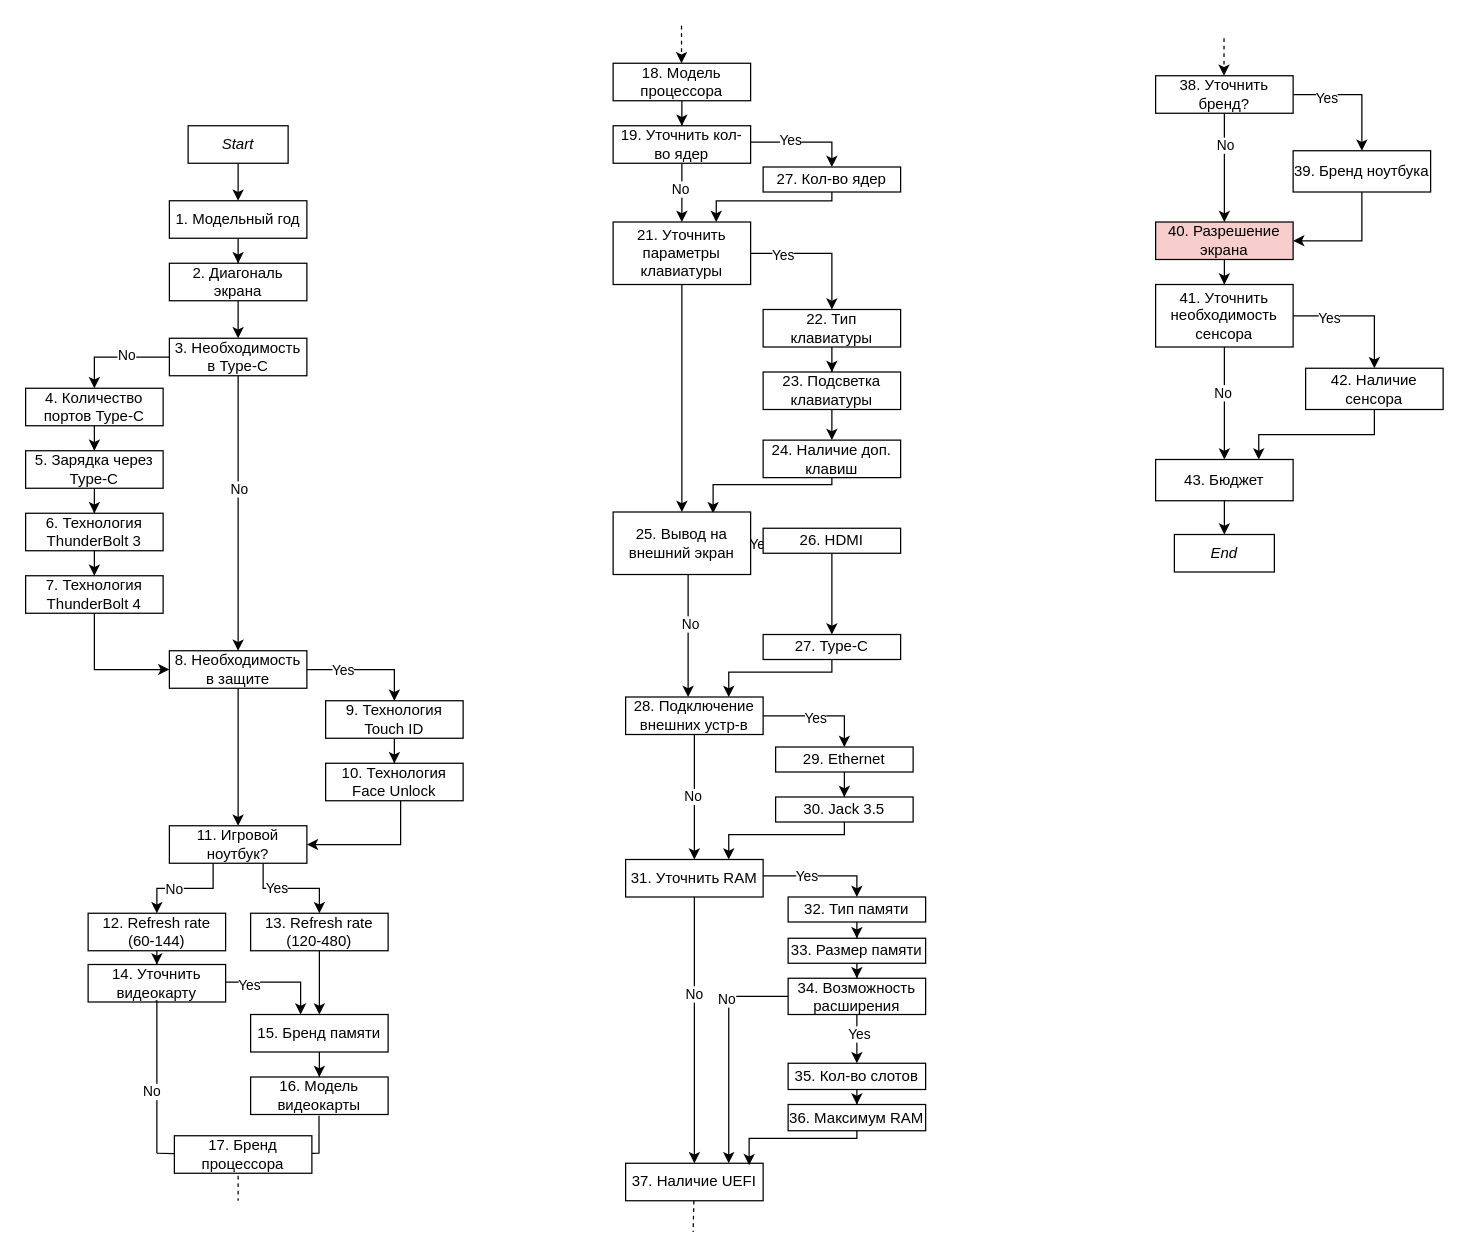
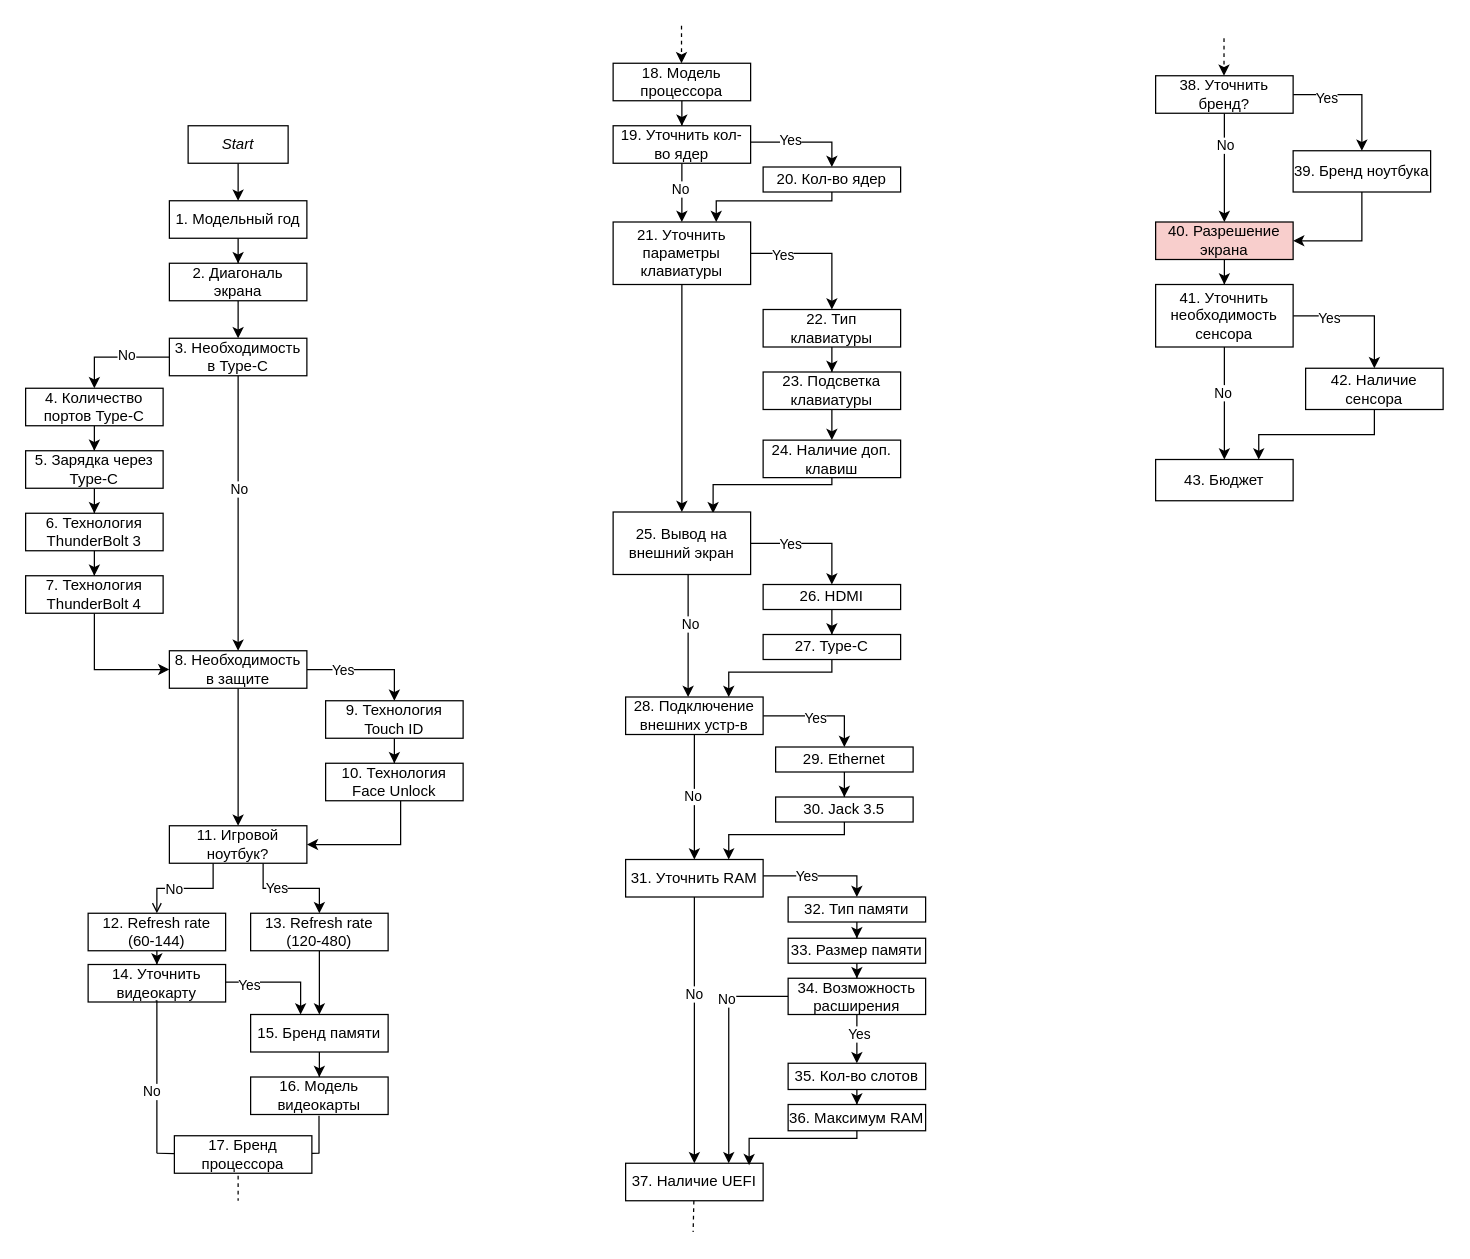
(832, 179) -> (832, 179)
(1224, 522) -> none
(832, 541) -> (832, 597)
(1224, 553) -> none
(157, 903) -> (157, 905)
